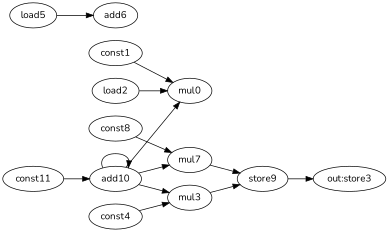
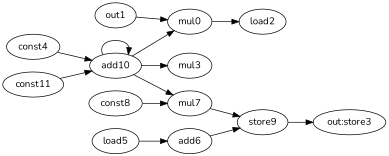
(116, 53) -> (116, 15)
(150, 91) -> (222, 22)
(222, 189) -> (222, 133)
(151, 208) -> (71, 55)
